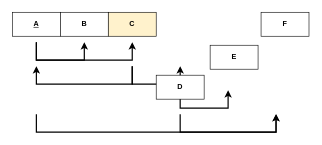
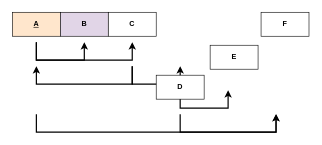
(36, 24) -> (36, 24)
(84, 24) -> (84, 24)
(132, 24) -> (132, 24)
